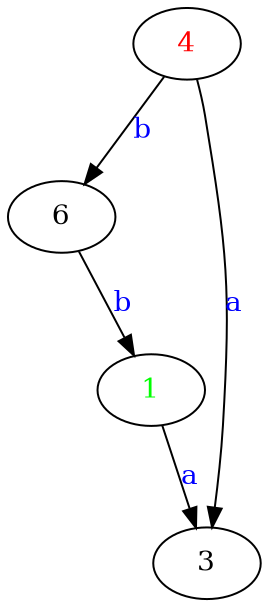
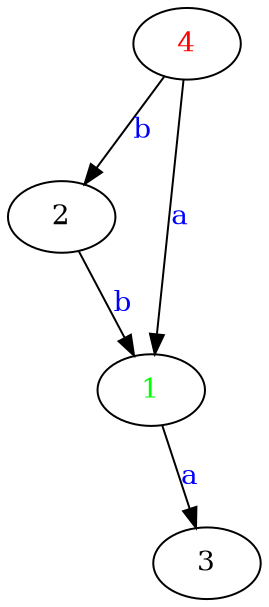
(62, 217) -> (62, 217)
(226, 292) -> (170, 207)
